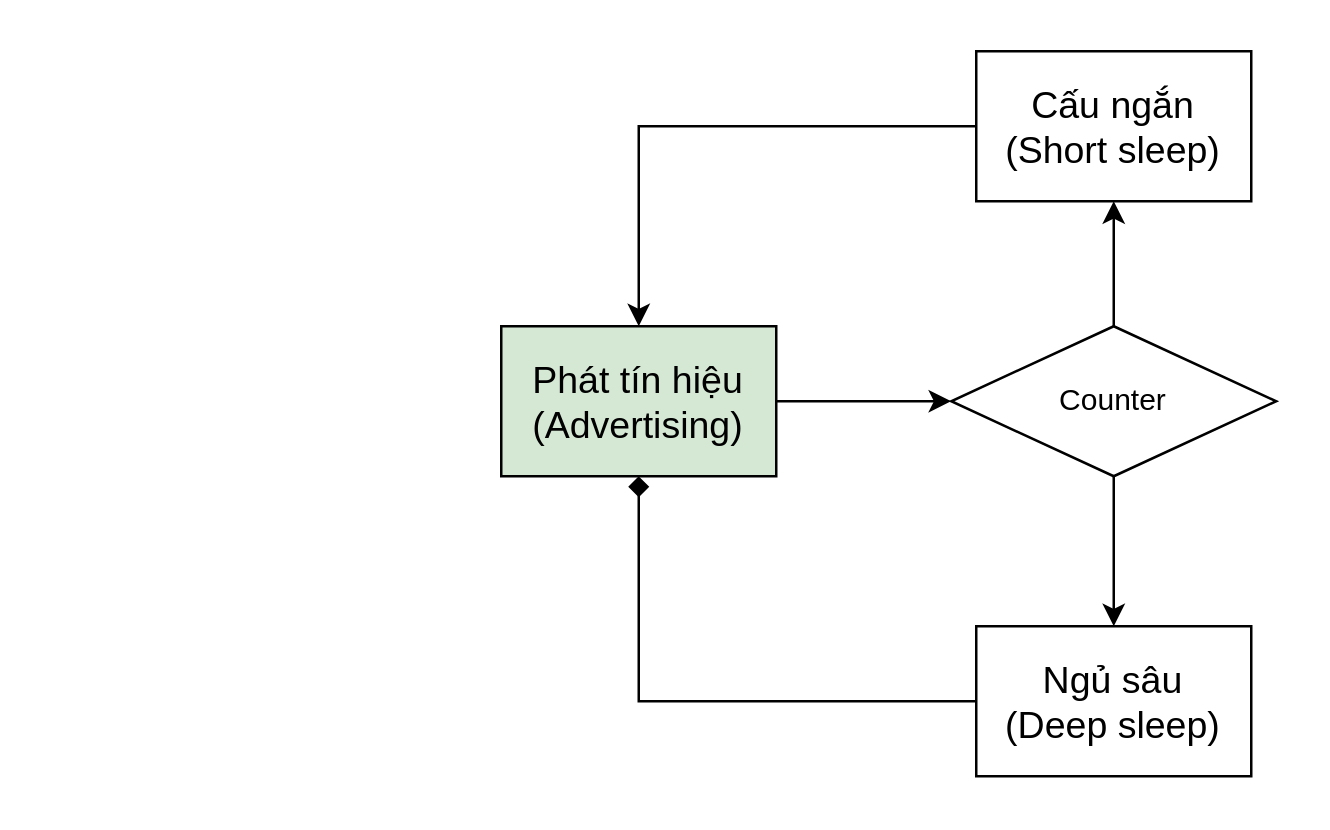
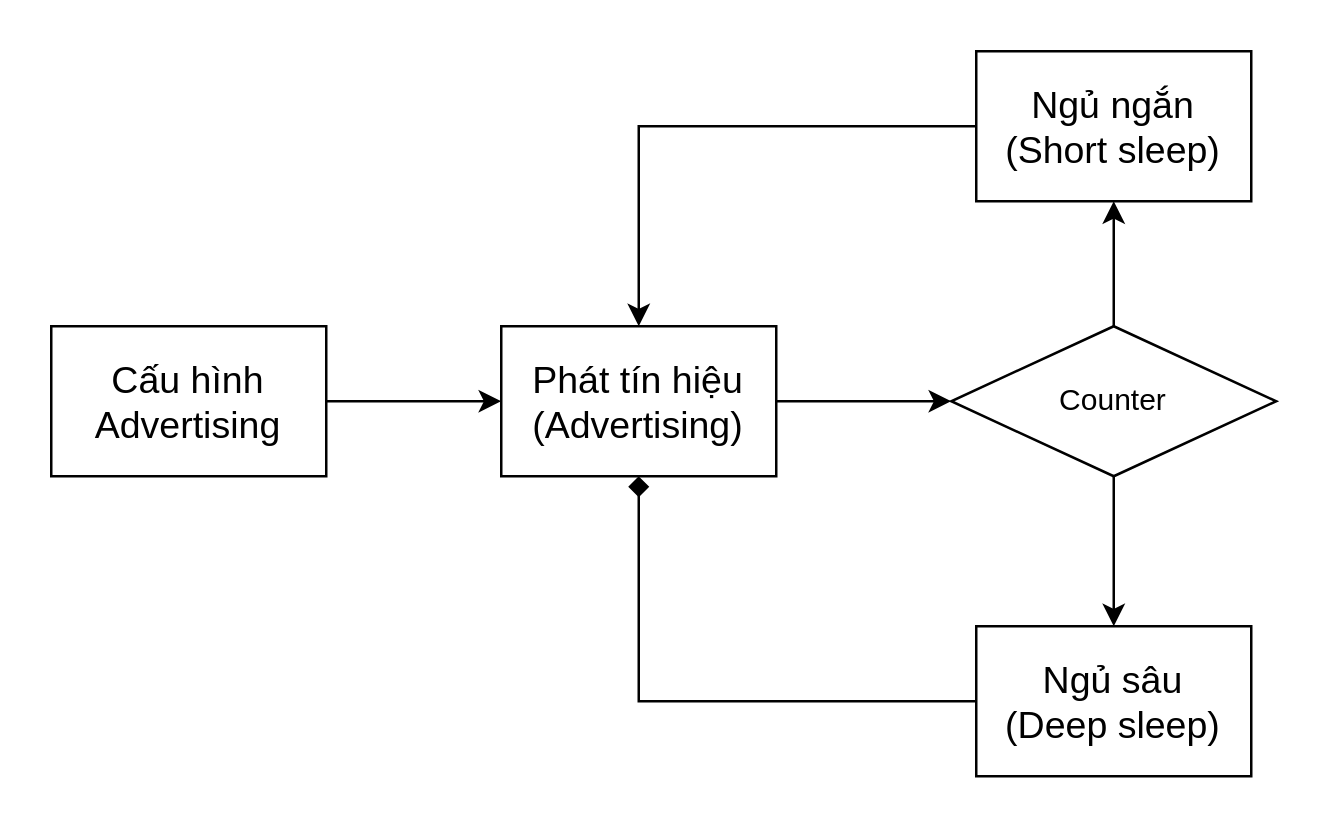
(1114, 126) -> (1114, 126)
none -> (189, 401)
none -> (405, 401)
(639, 401) -> (639, 401)
